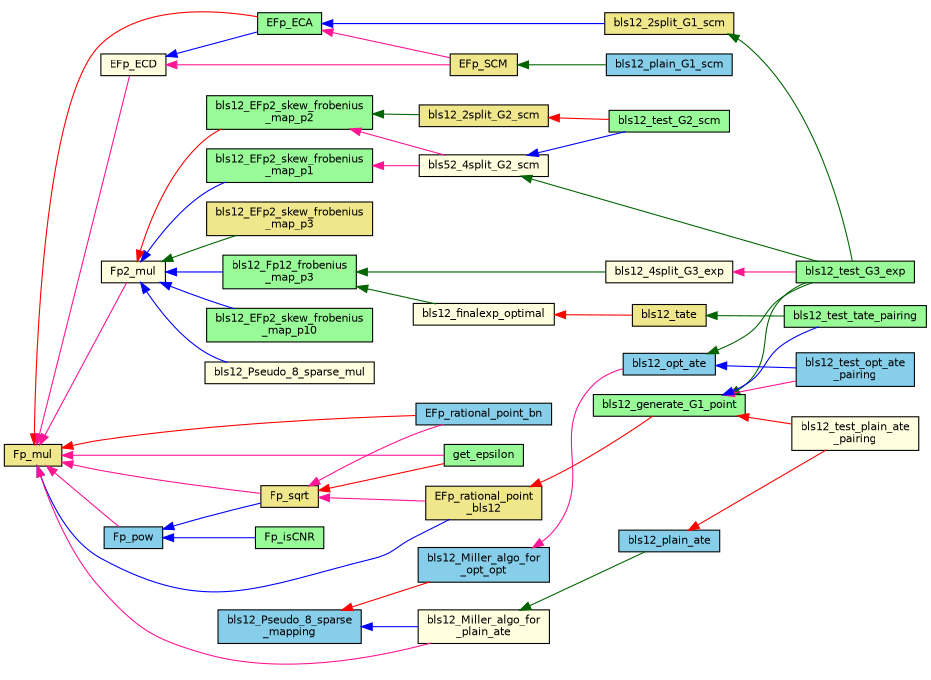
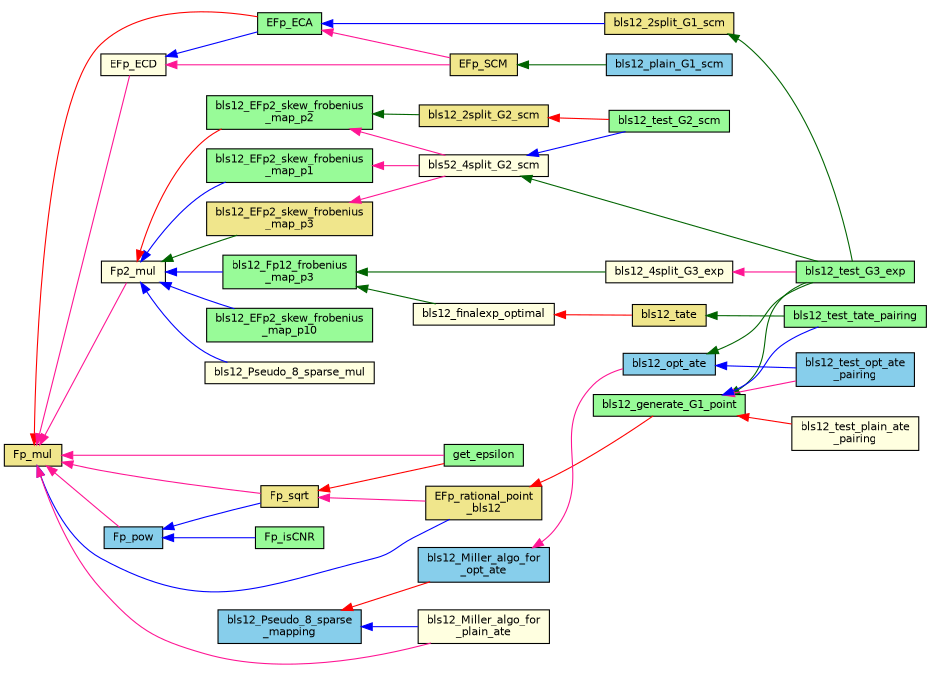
none -> (403, 188)
(484, 414) -> none
(669, 541) -> none
(484, 565) -> (484, 565)
